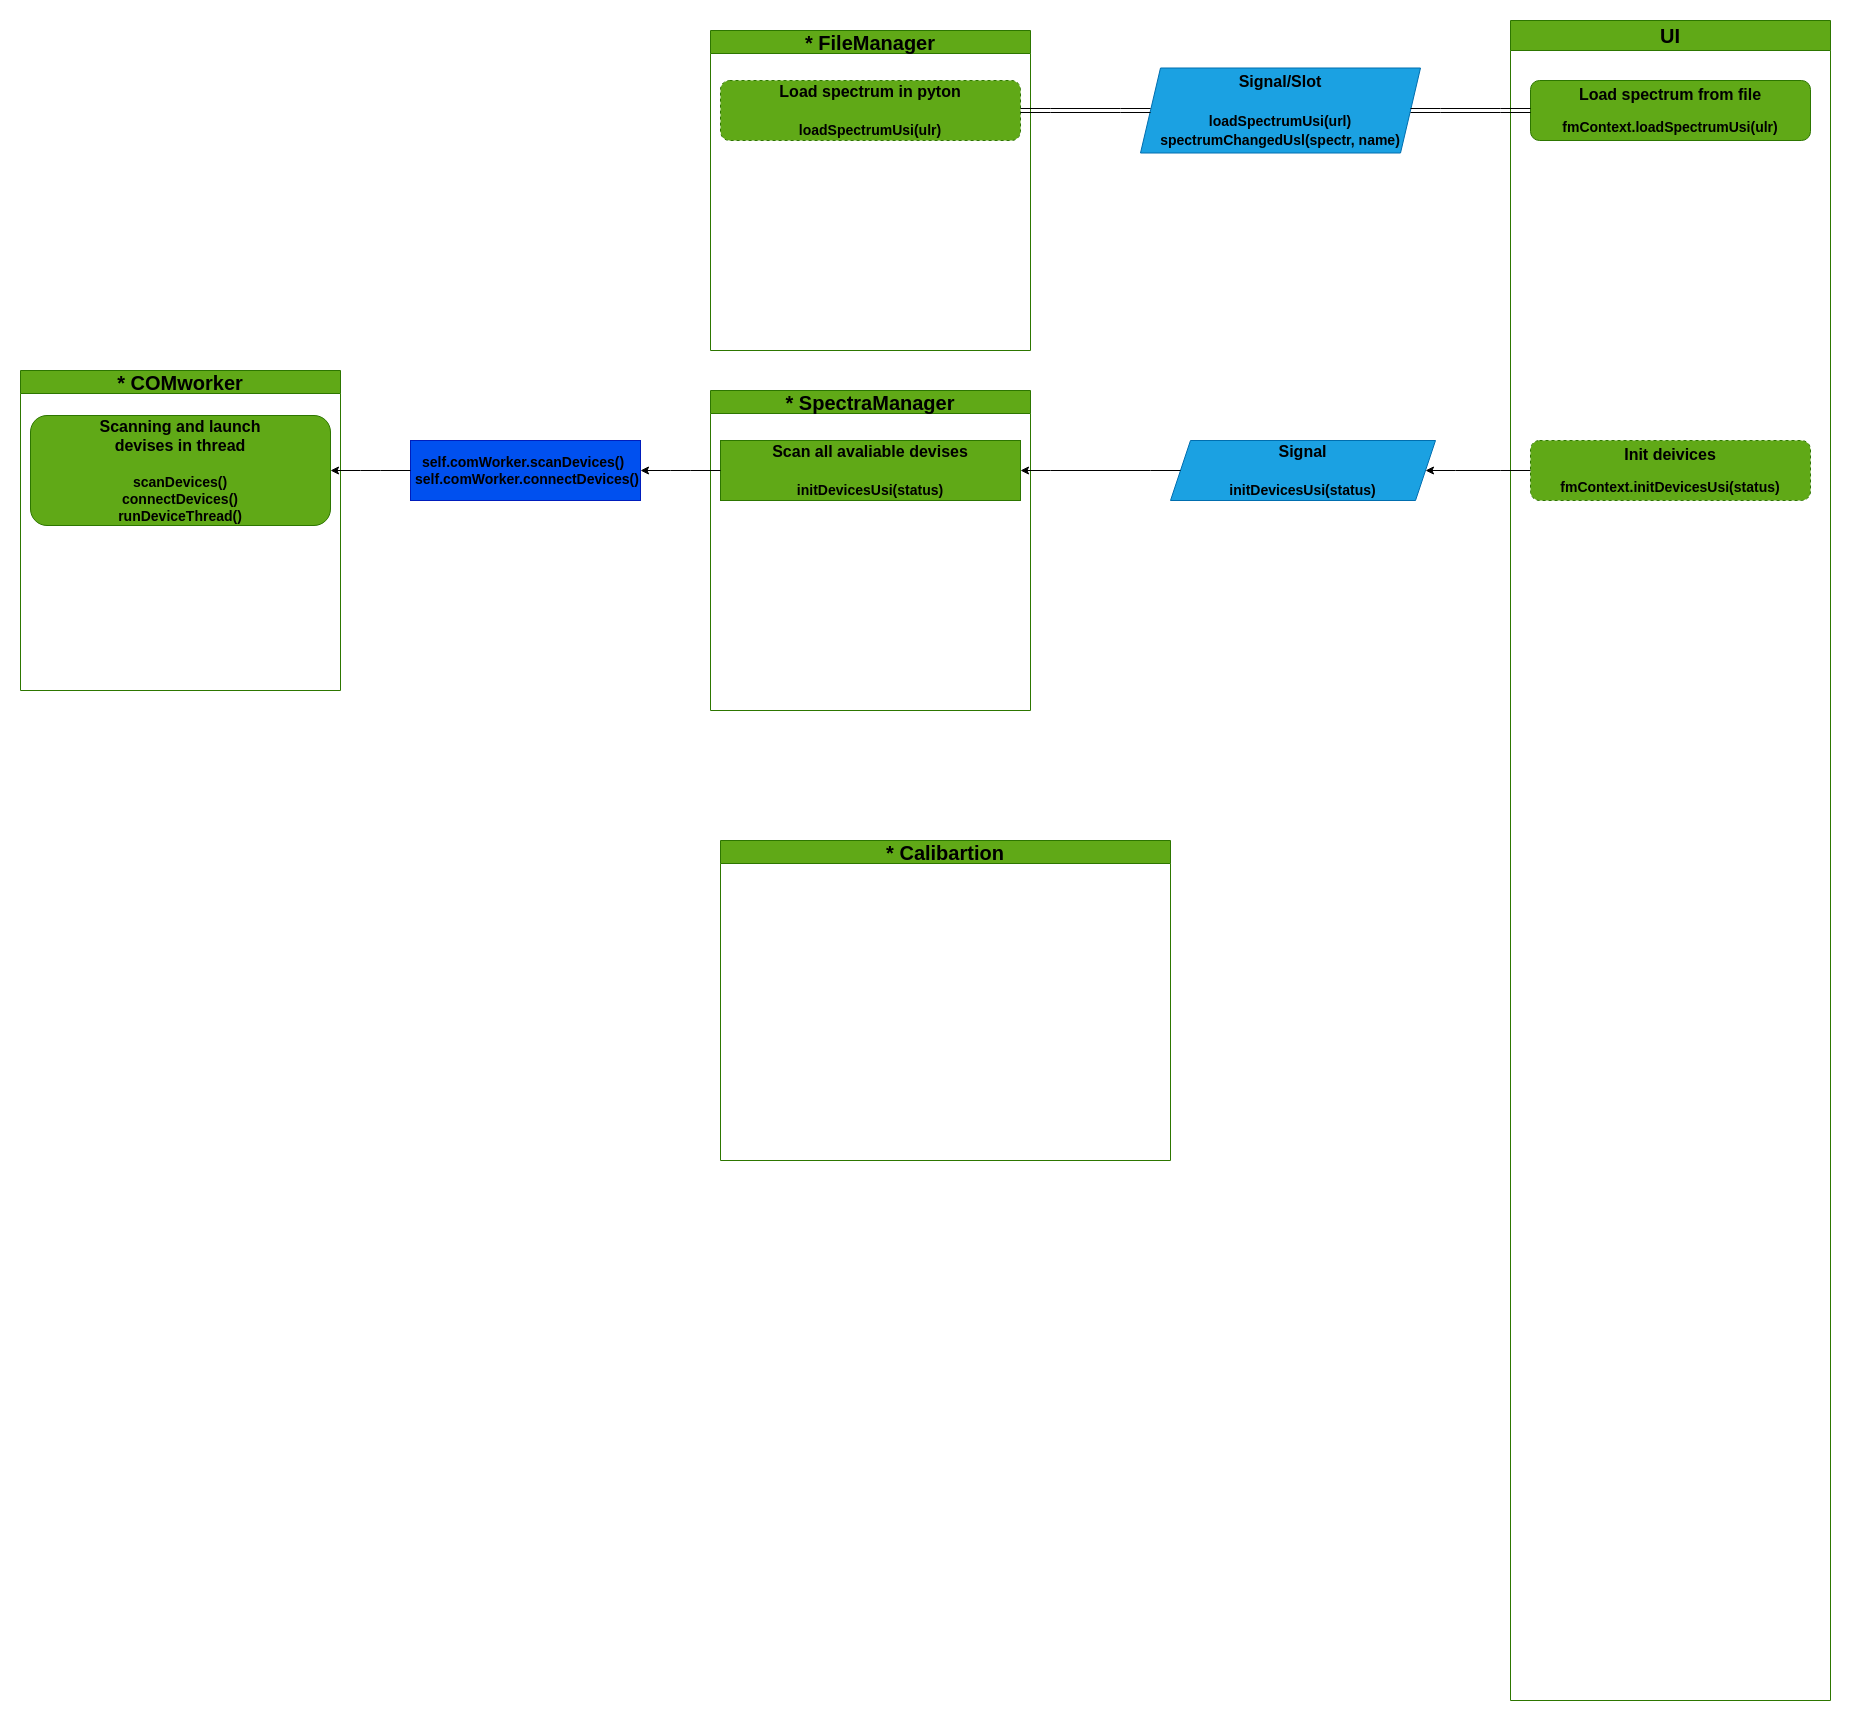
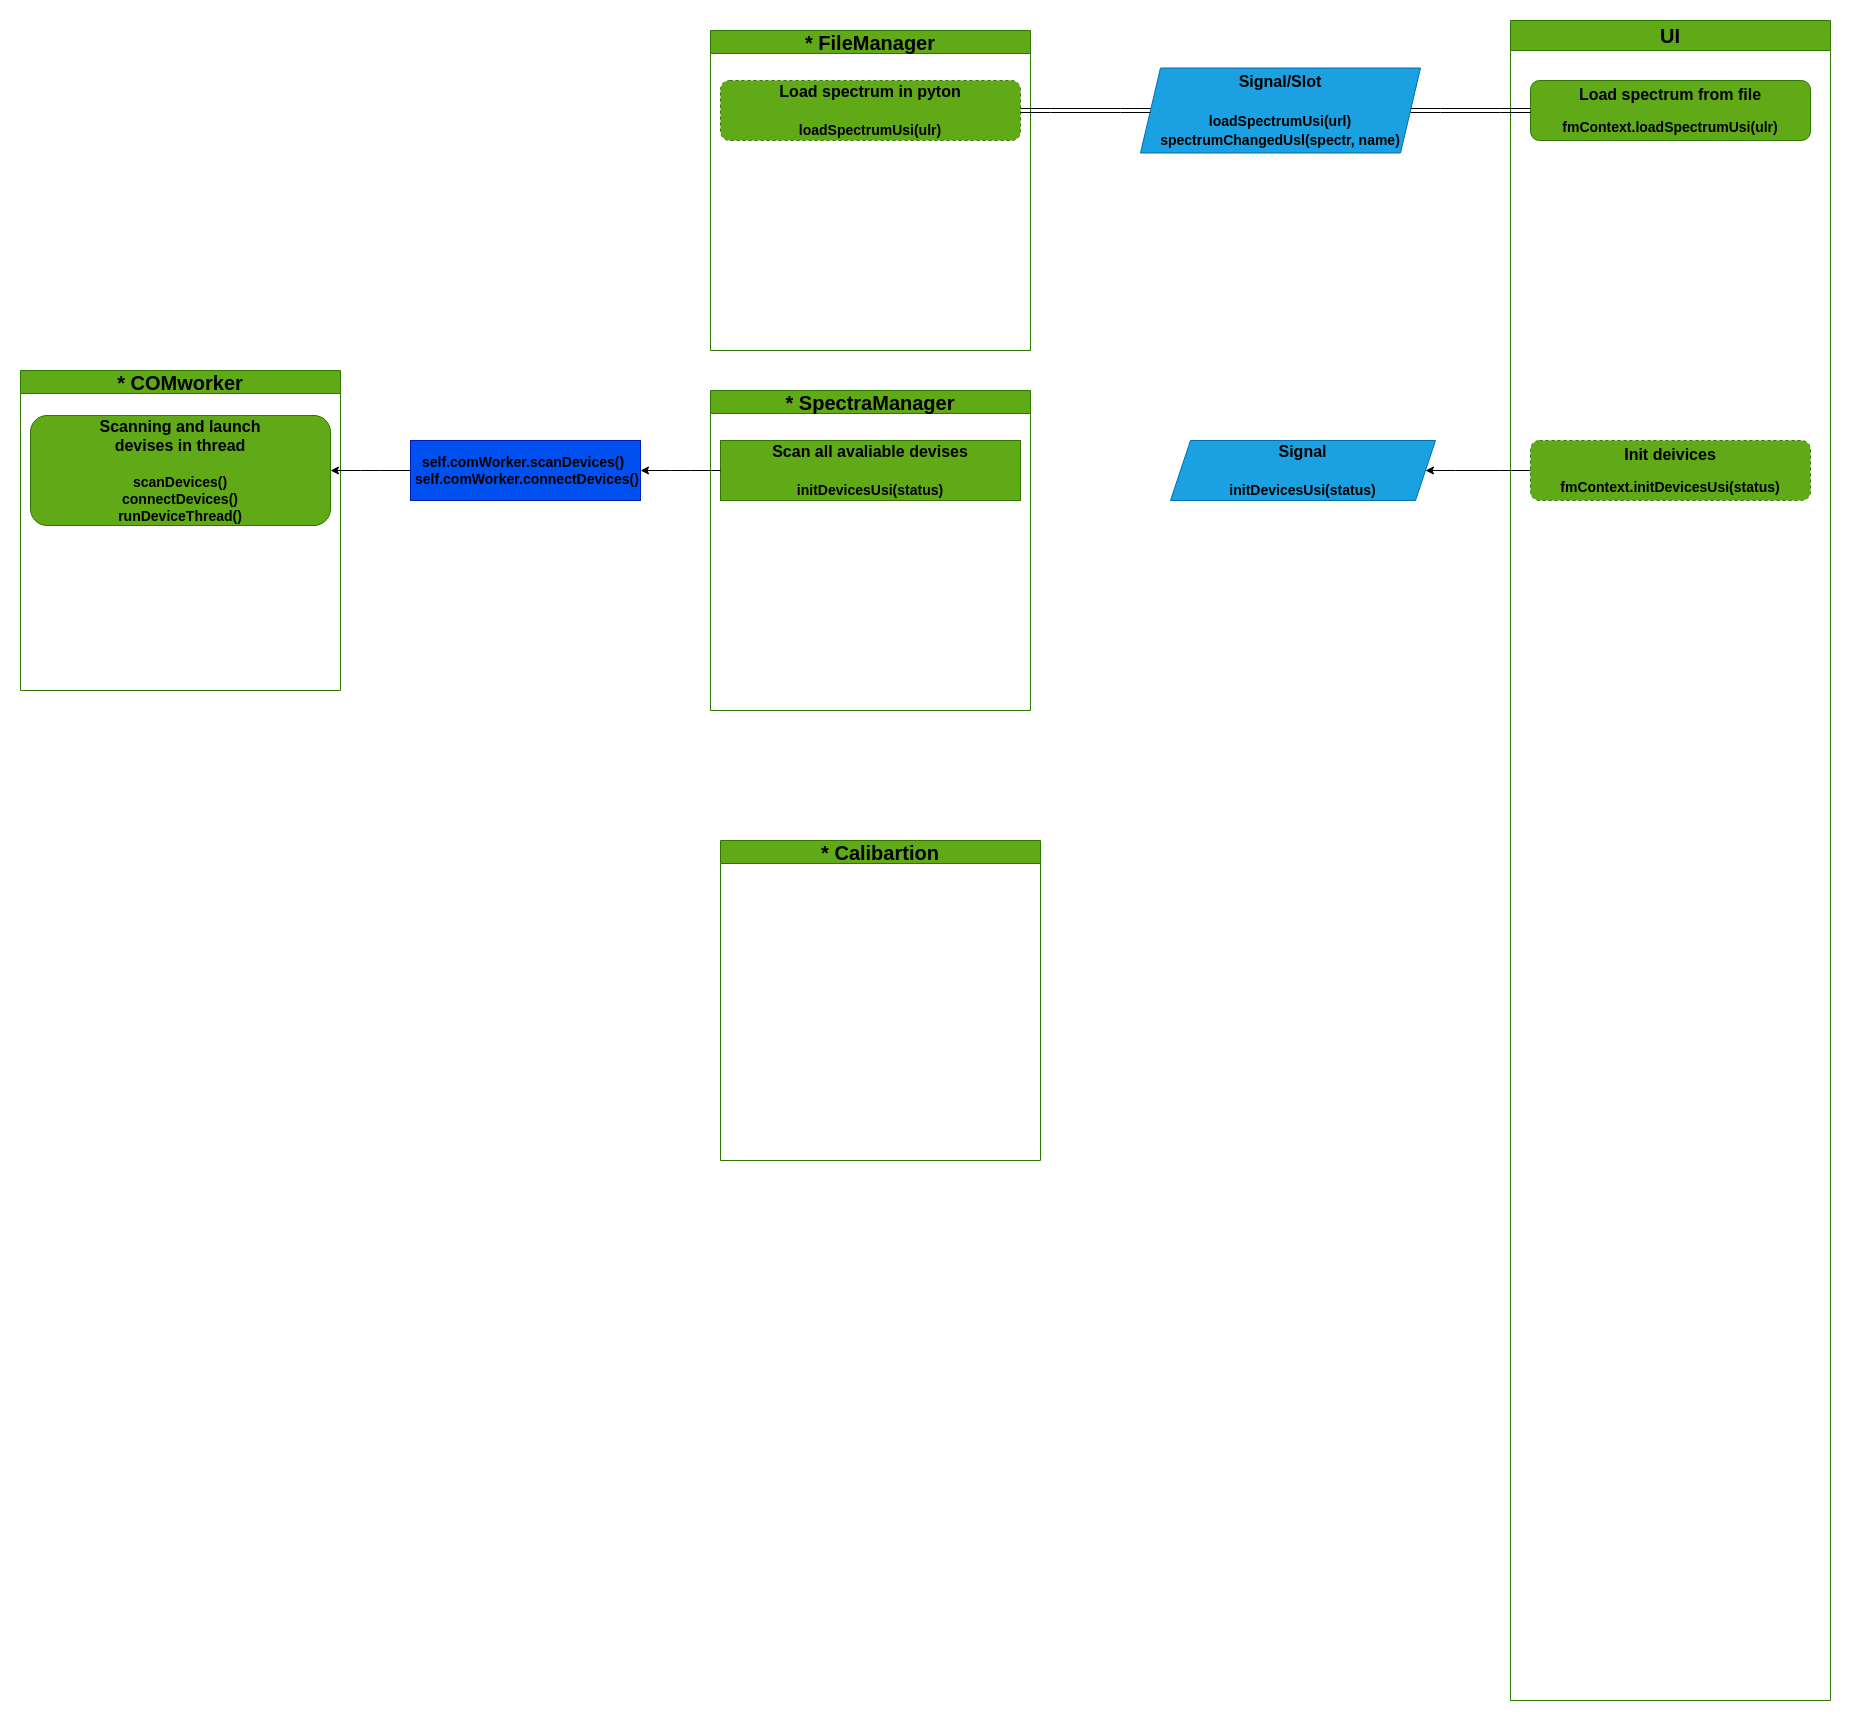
(1105, 471) -> none
(946, 1001) -> (881, 1001)
